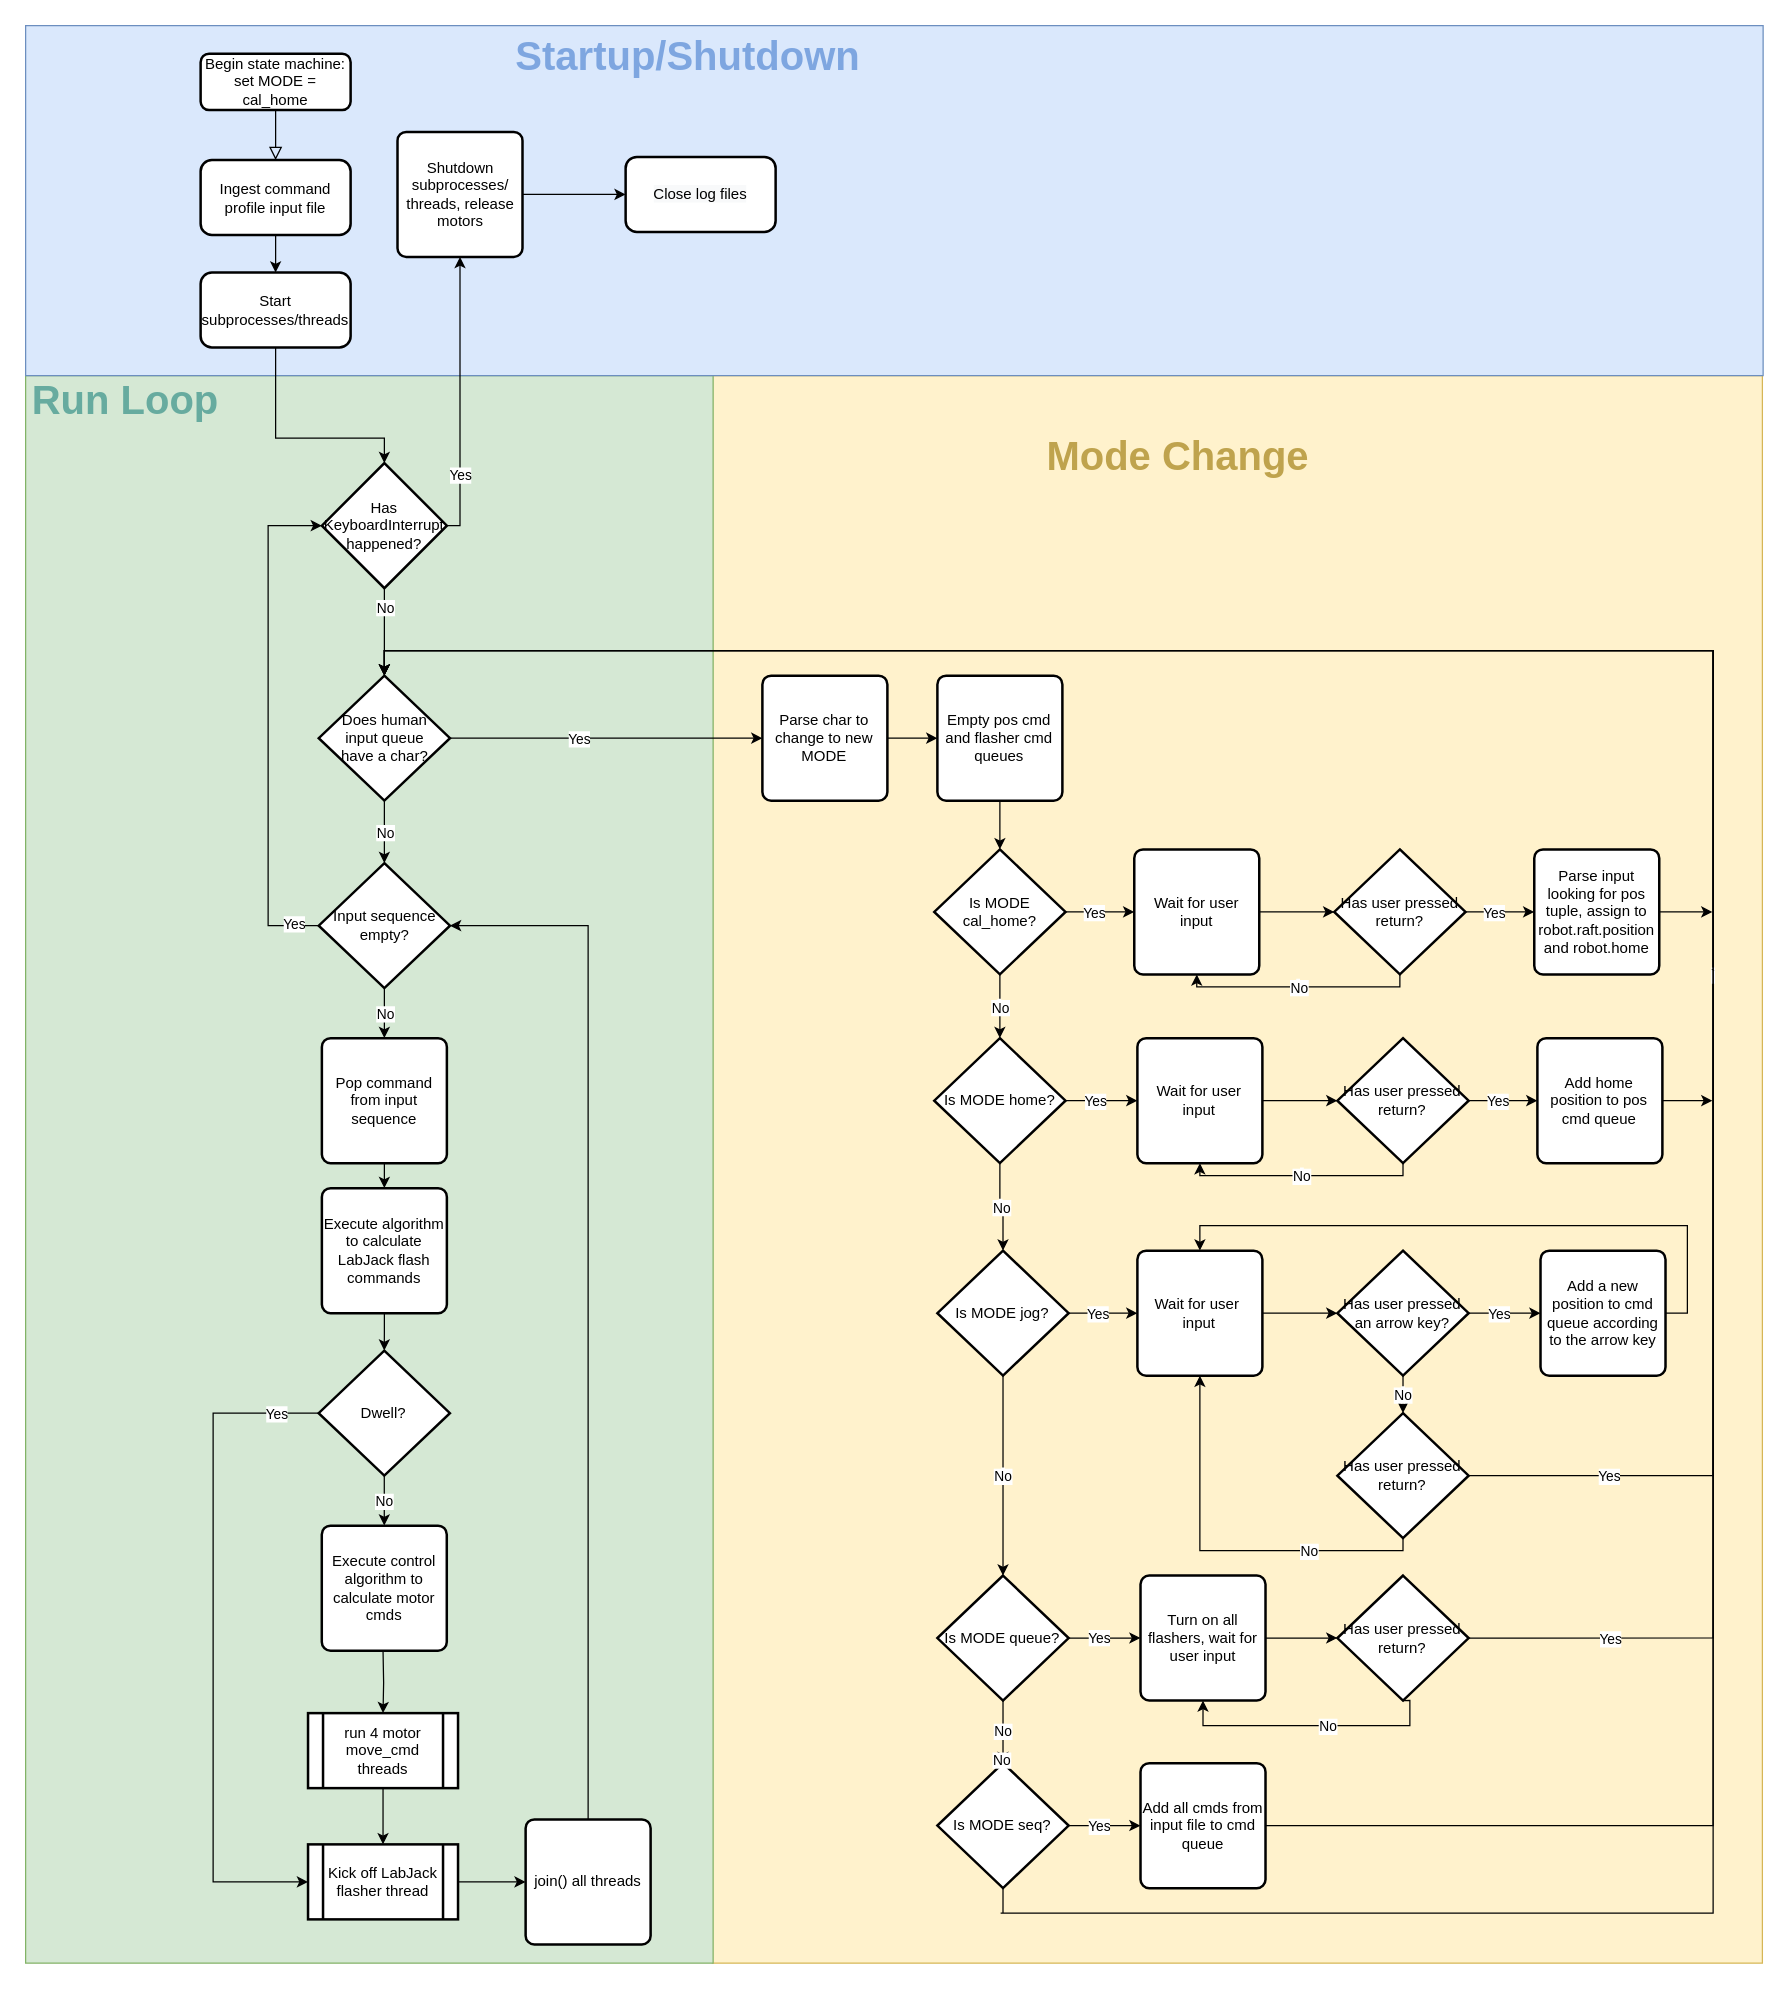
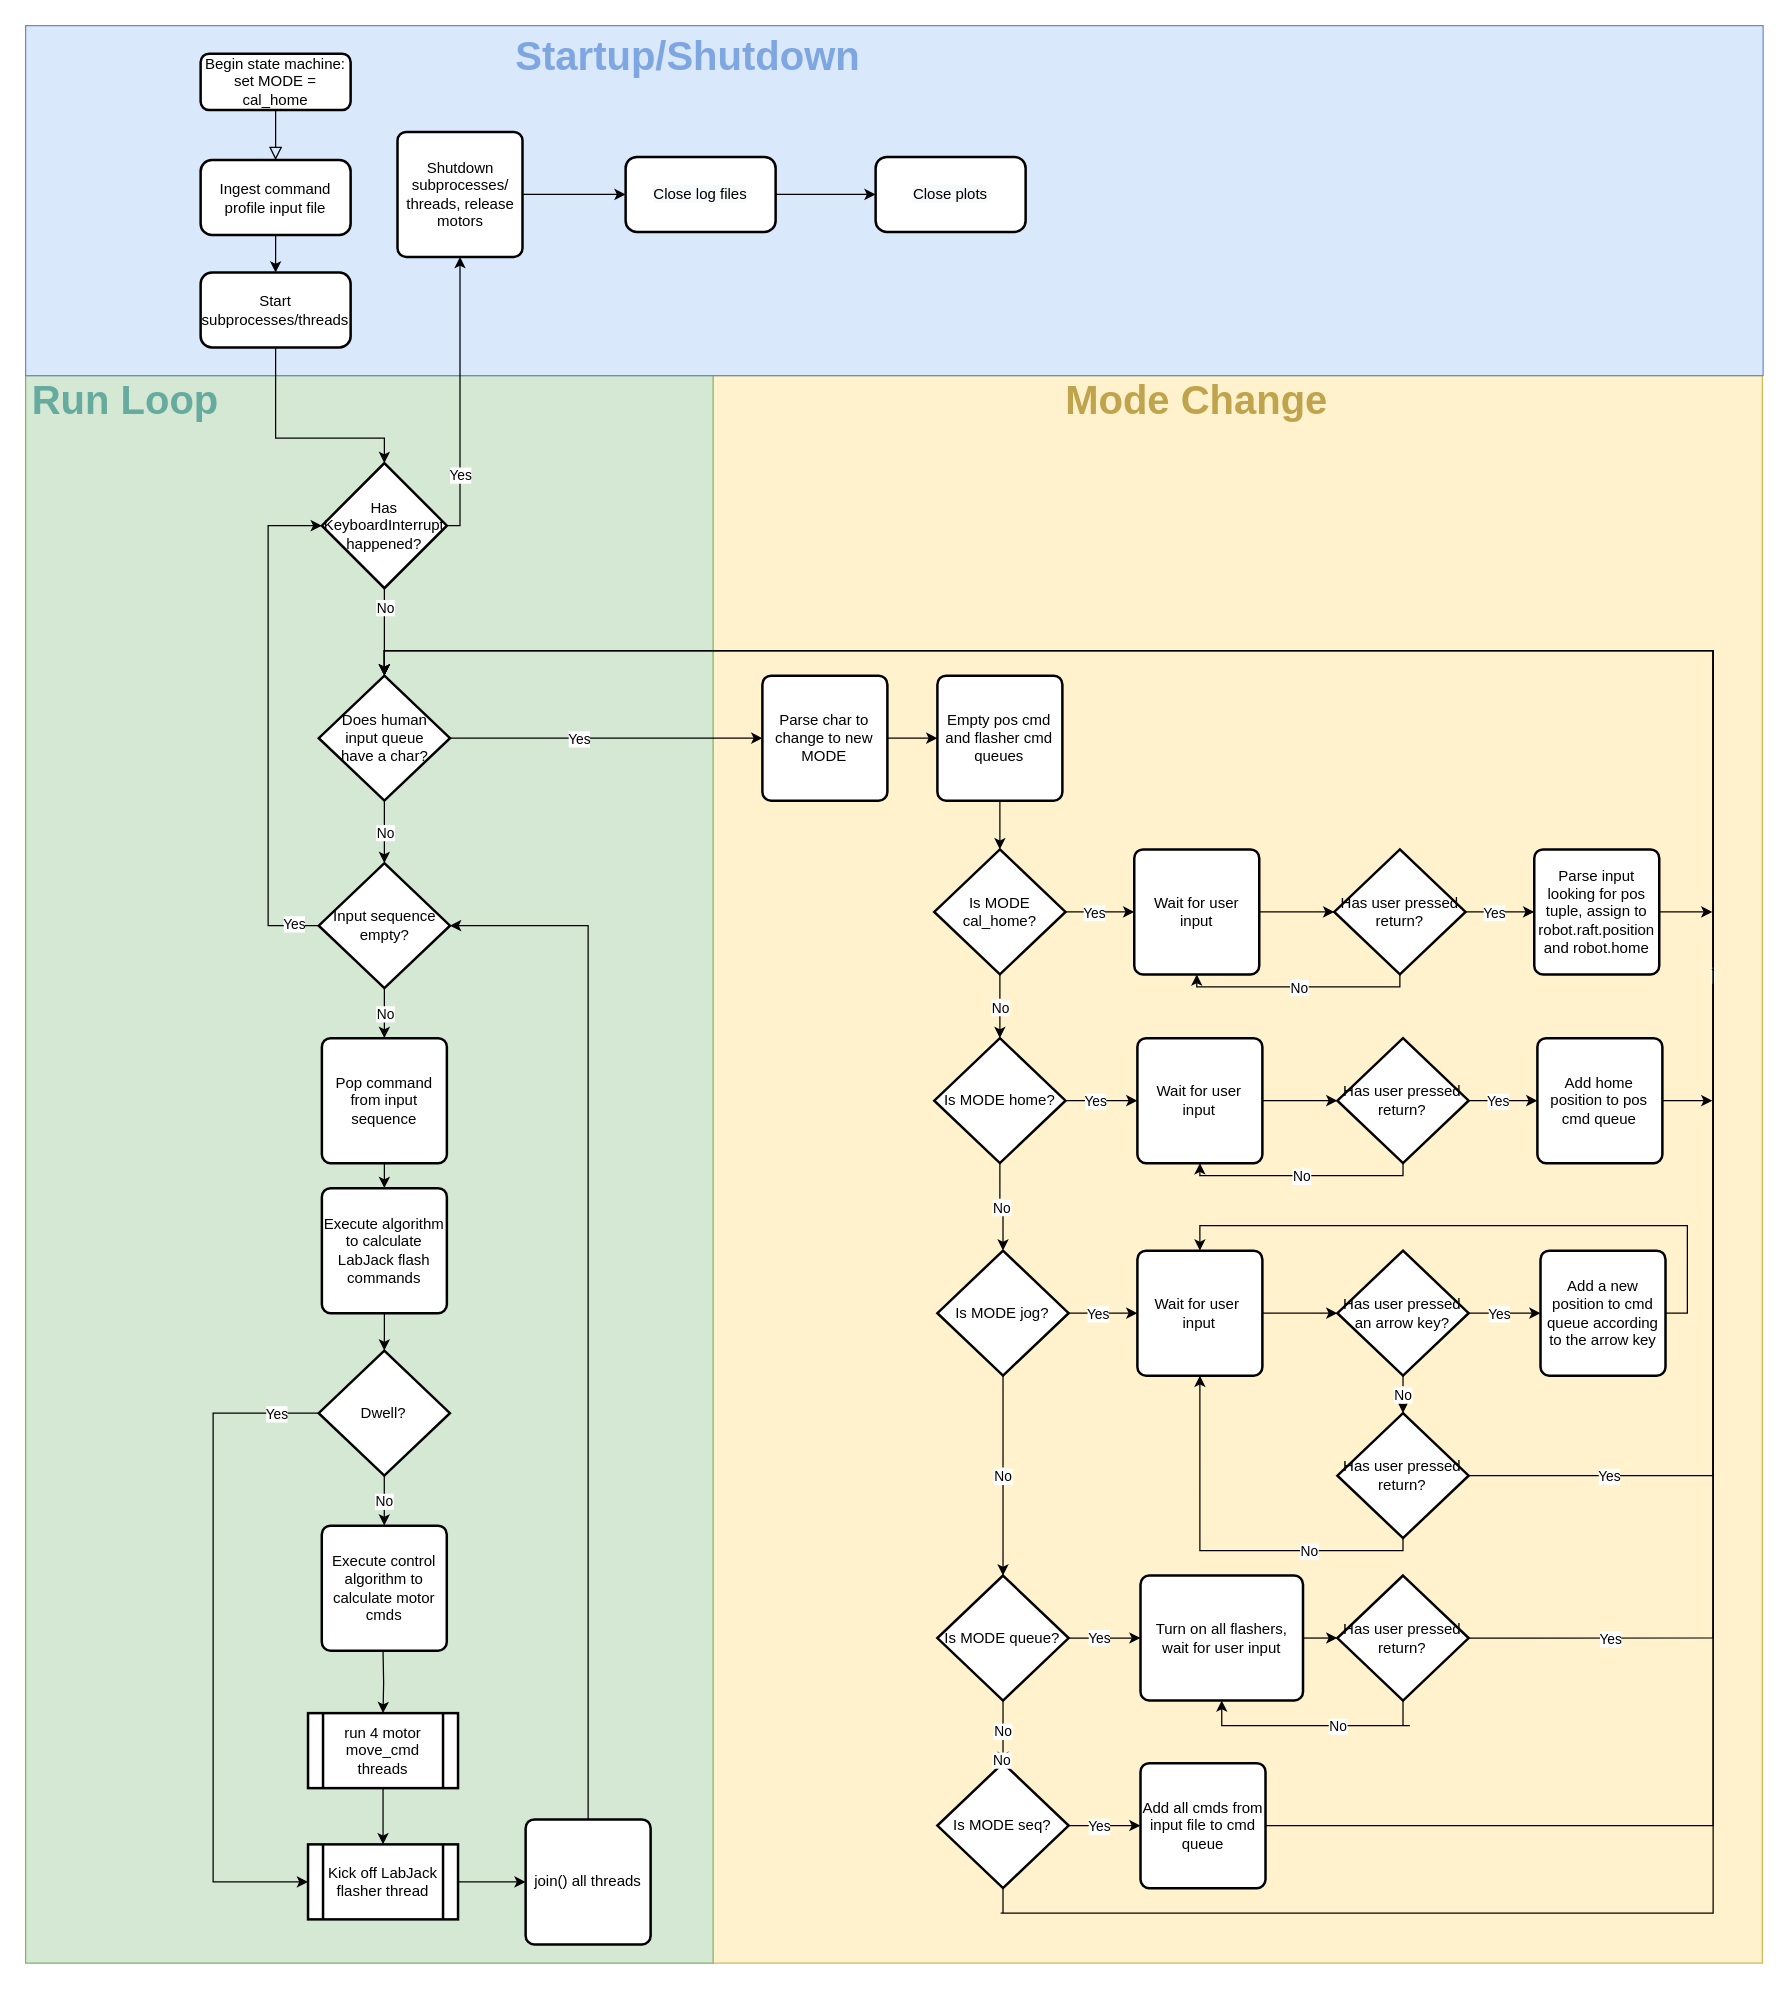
none -> (822, 194)
none -> (951, 194)
(1178, 457) -> (1197, 401)
(1203, 1638) -> (1222, 1638)
